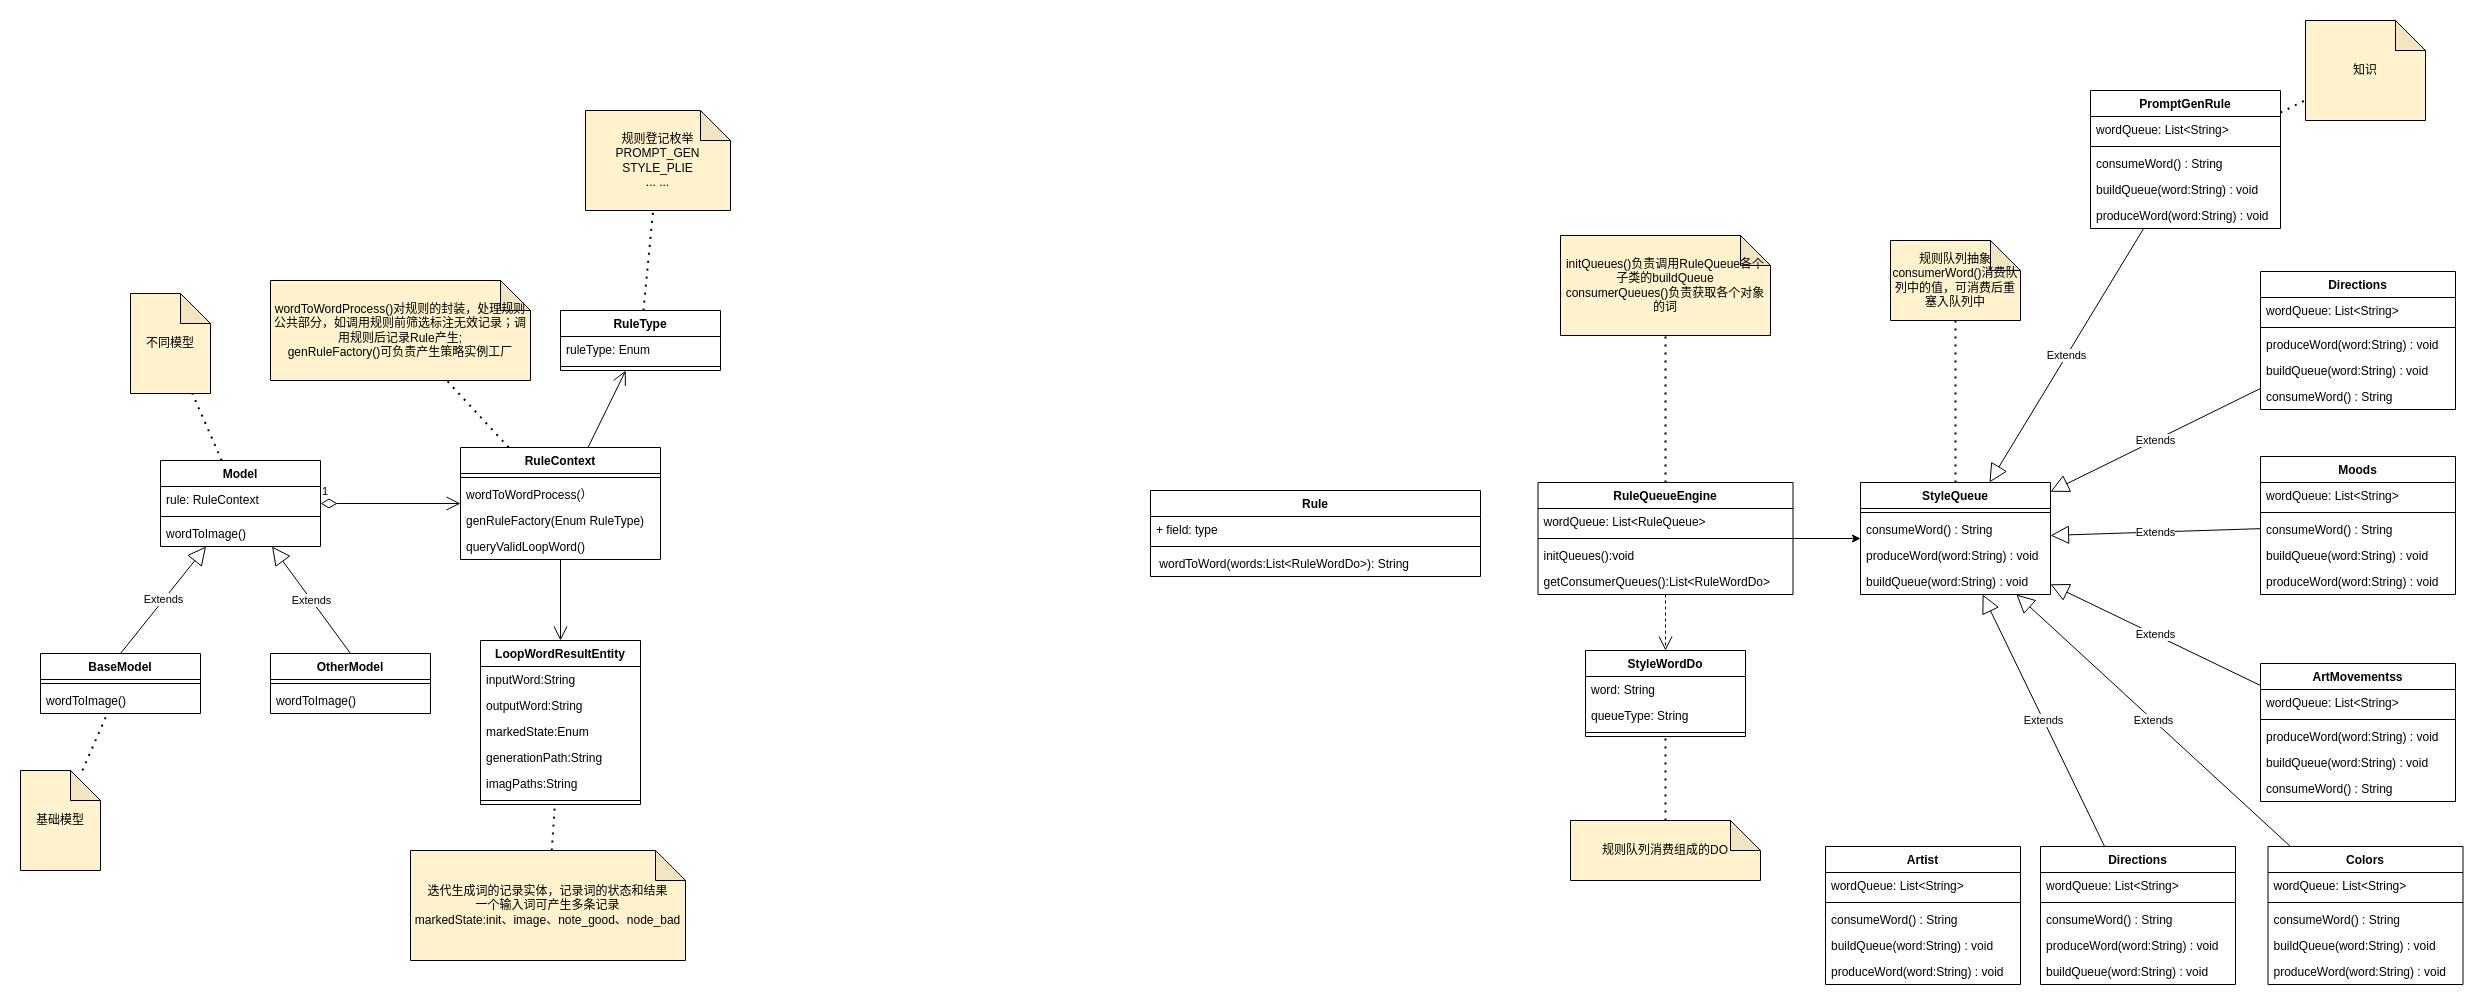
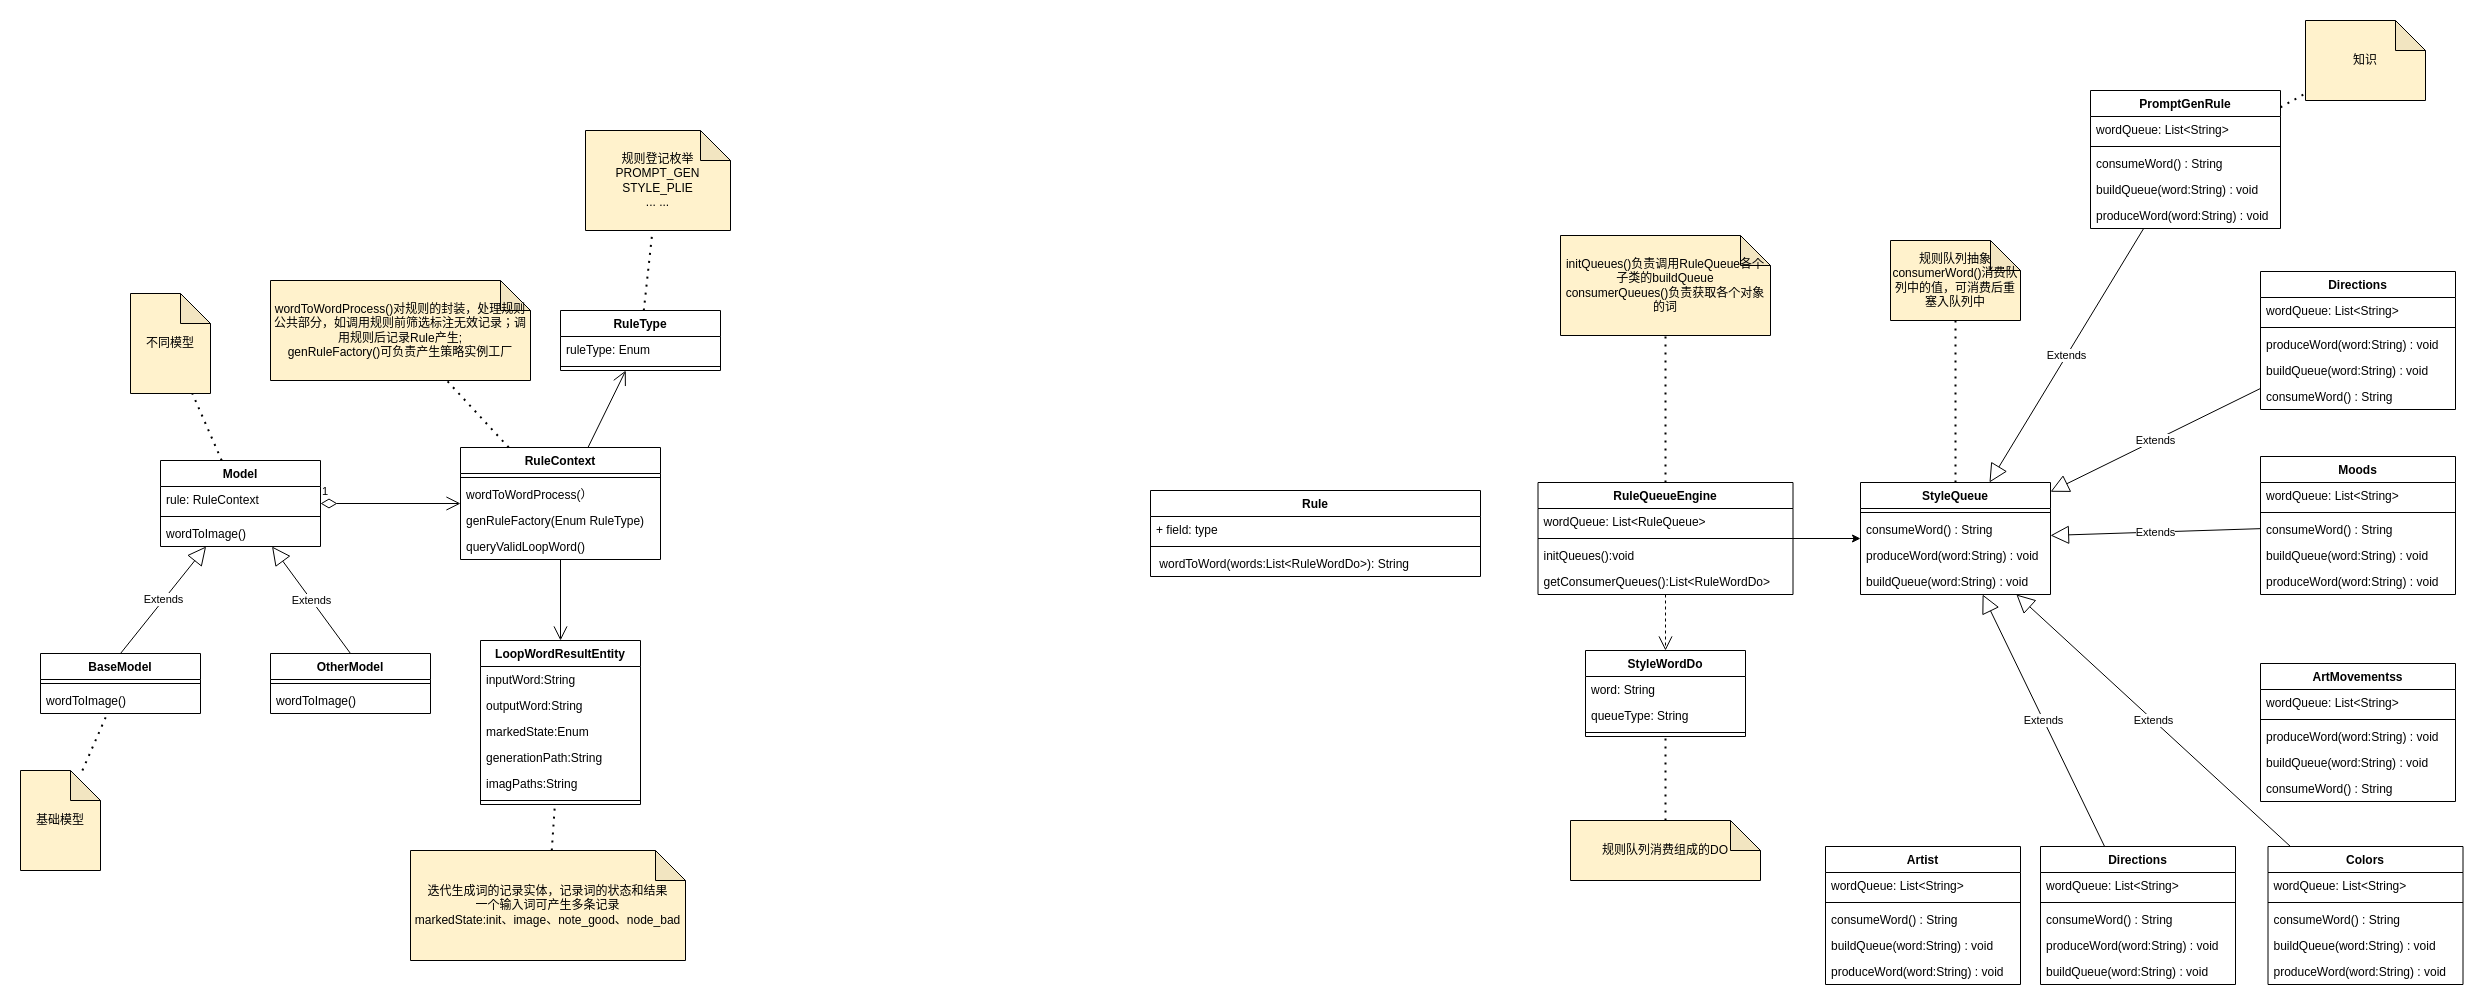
(2366, 71) -> (2366, 61)
(658, 161) -> (658, 181)
(2164, 639) -> none
